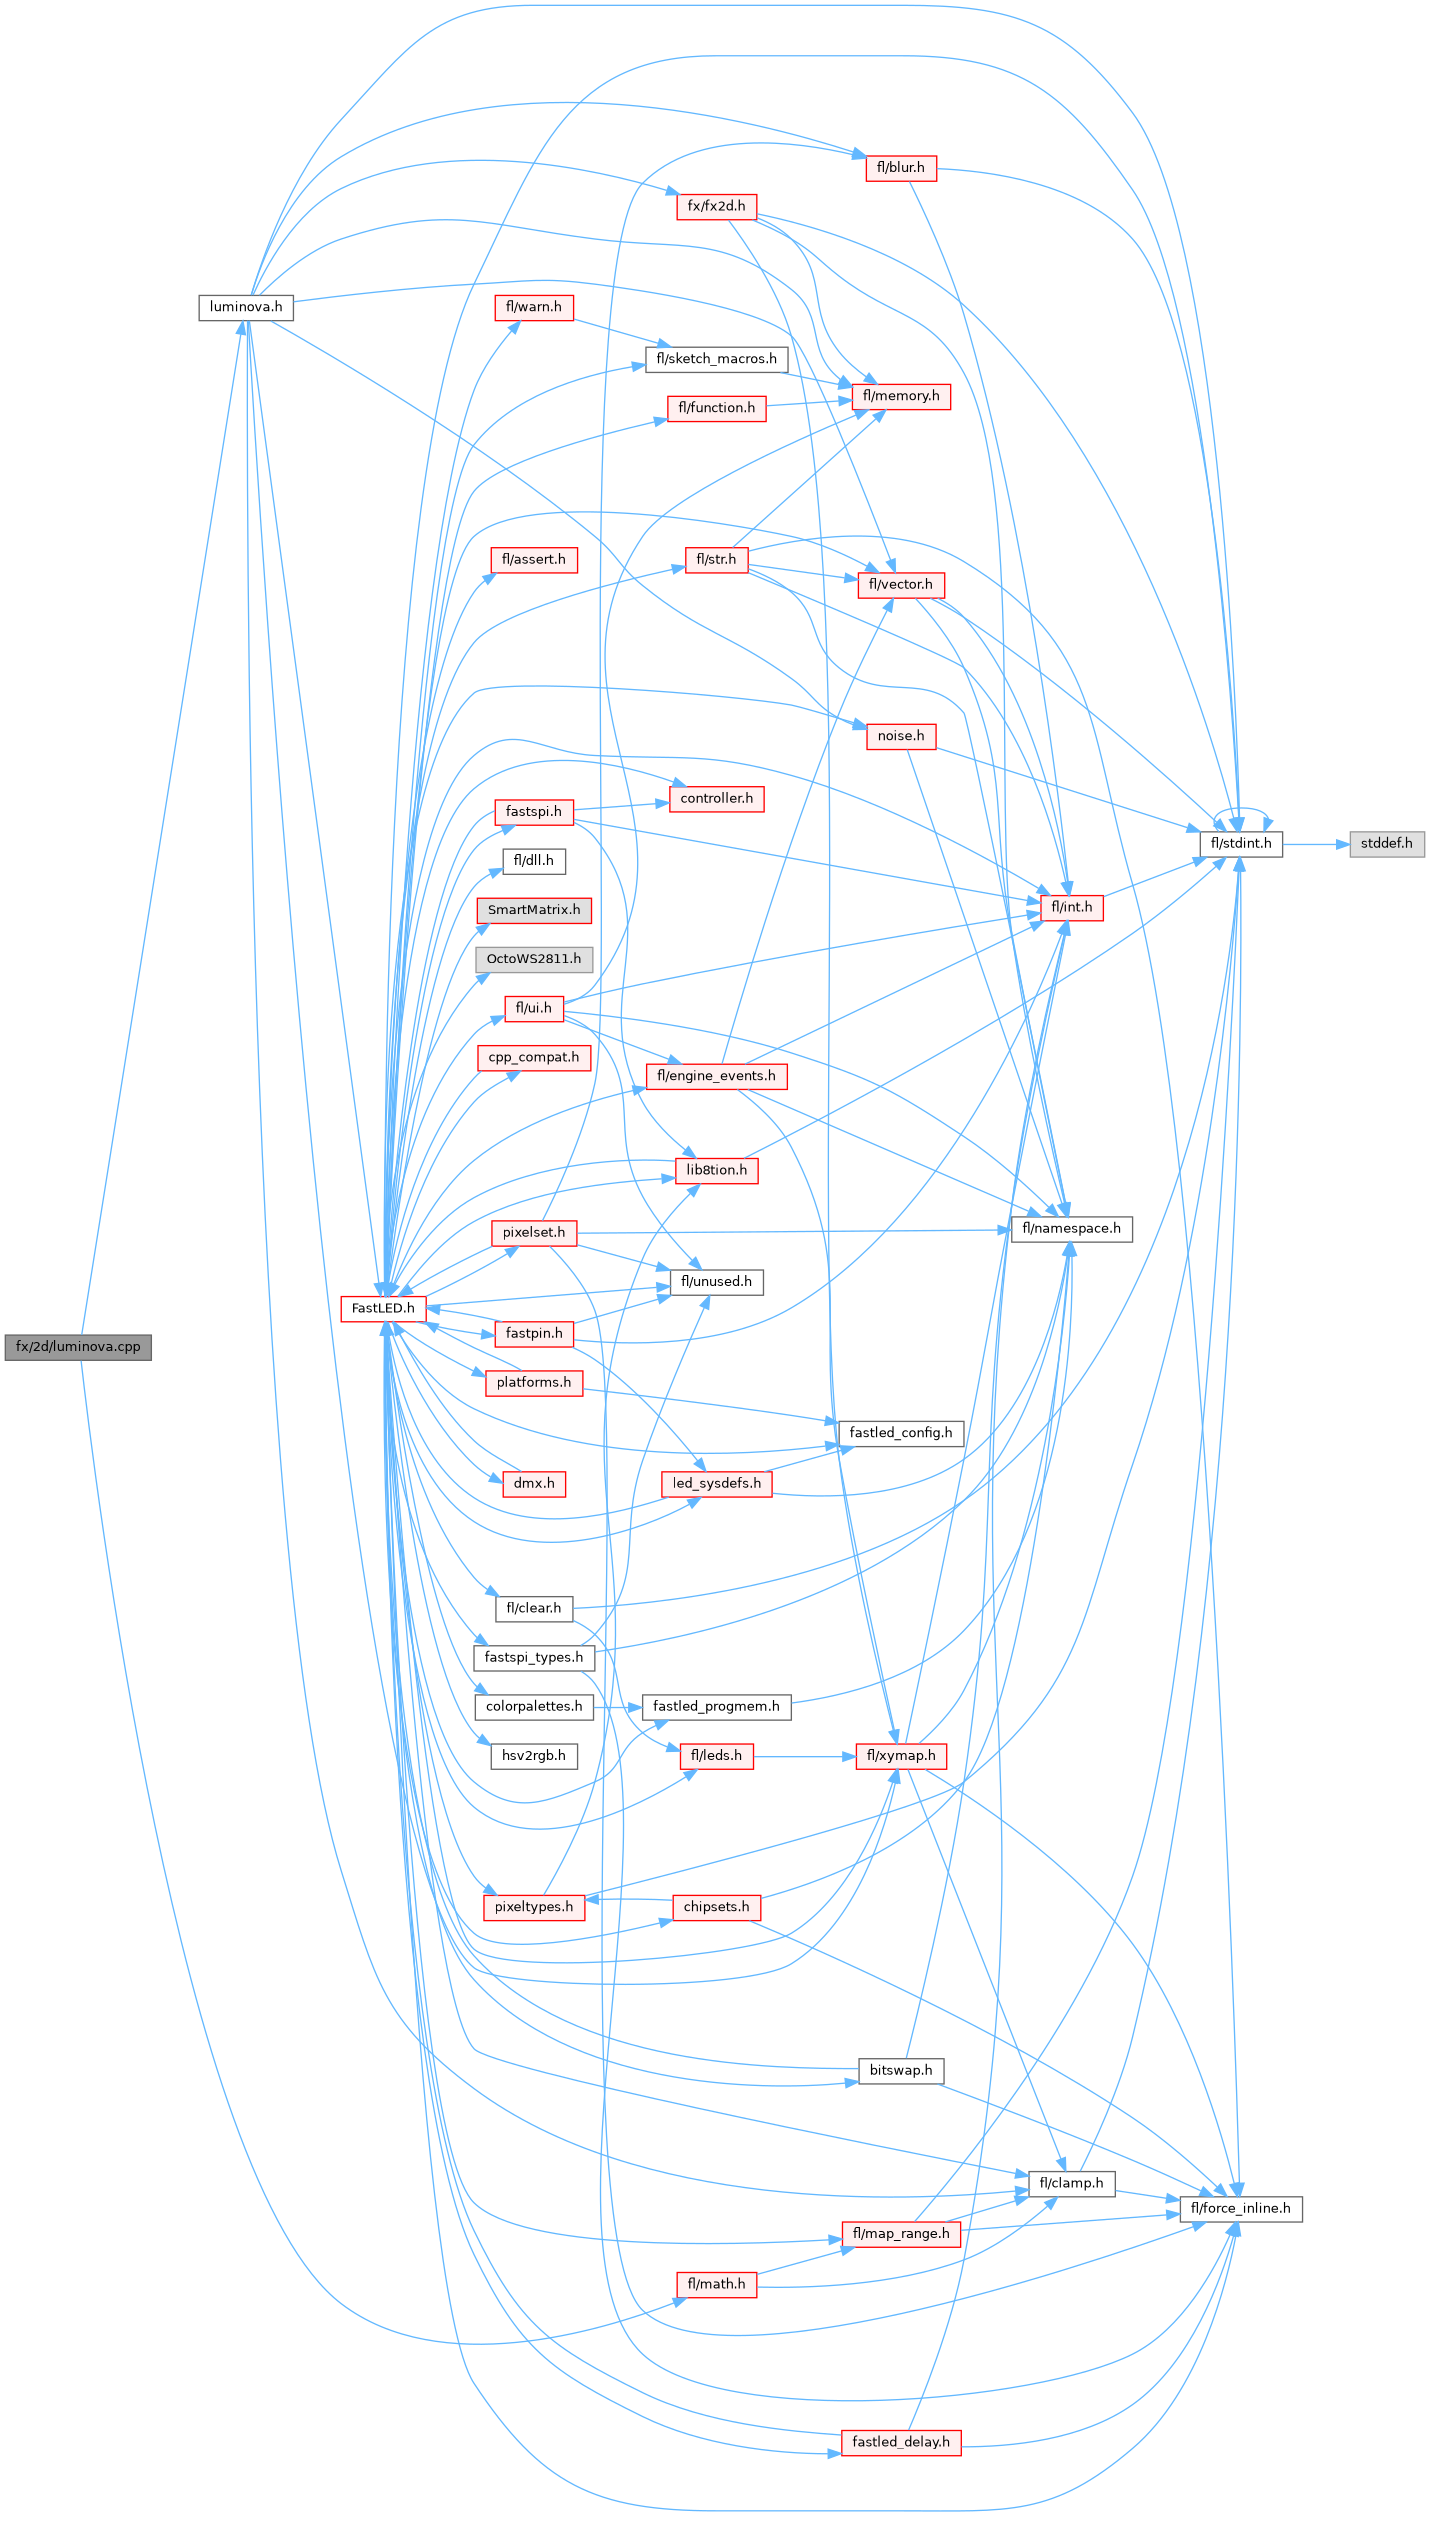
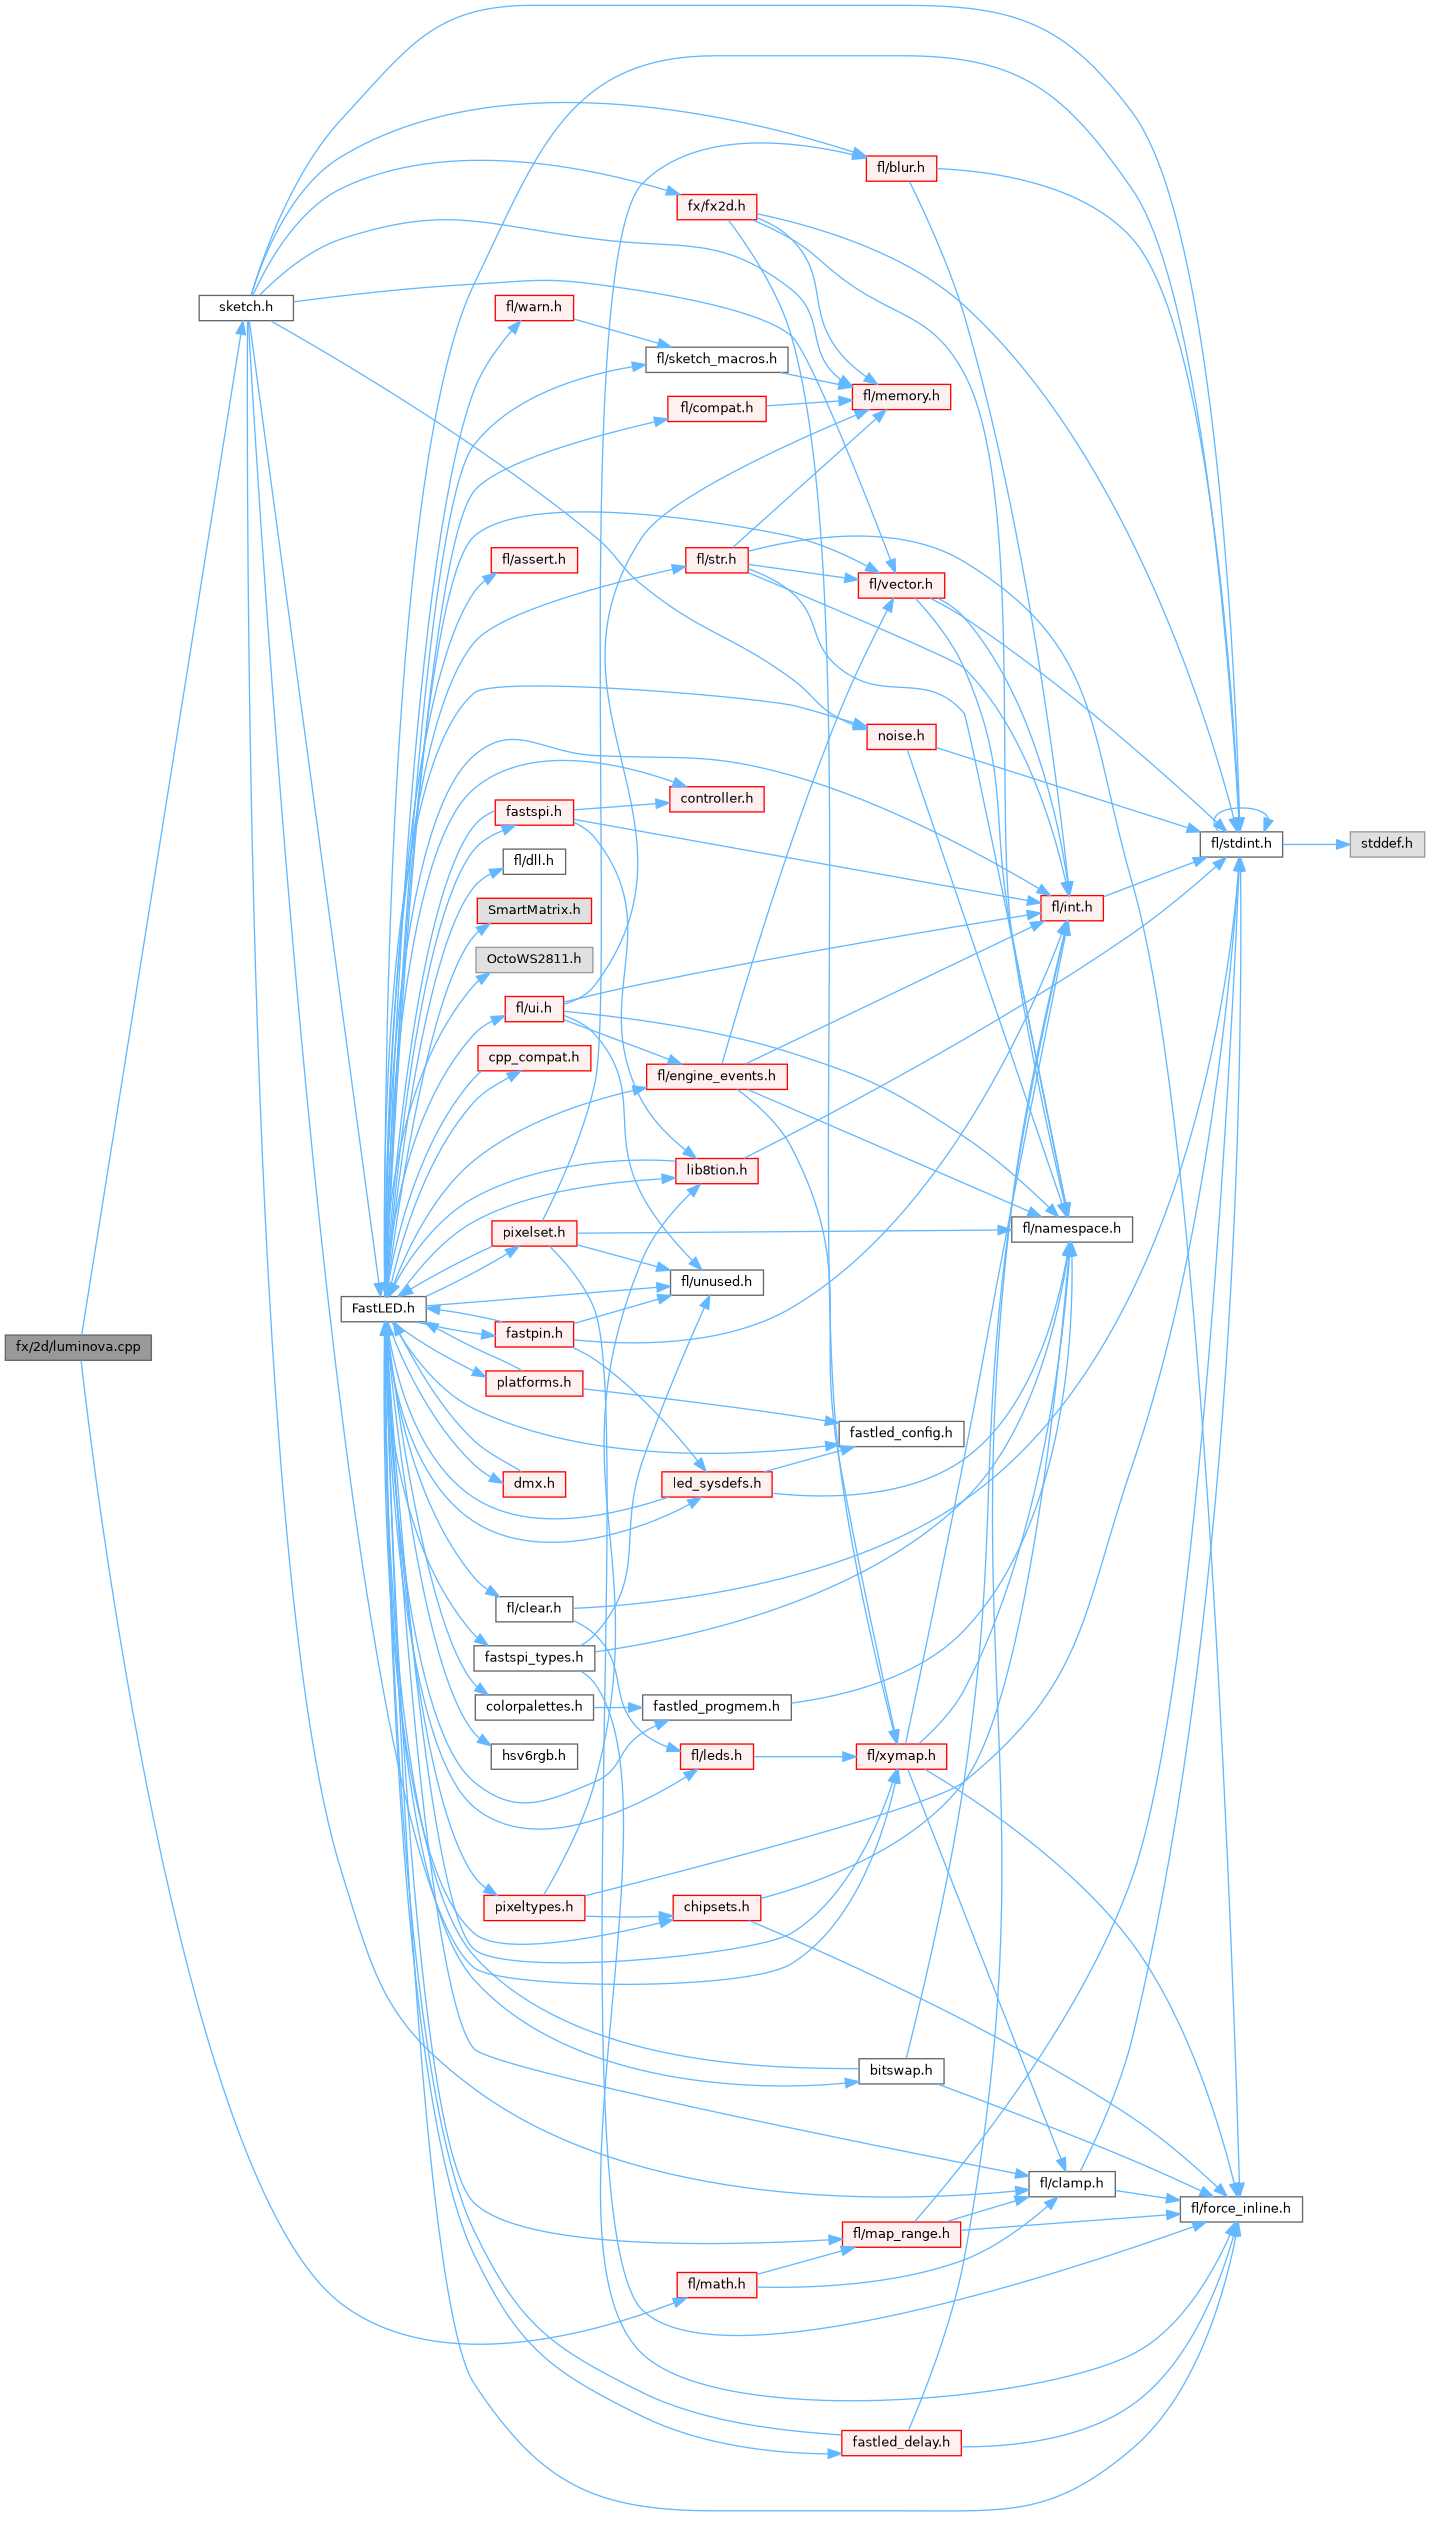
(246, 308) -> (246, 308)
(717, 409) -> (717, 409)
(384, 1309) -> (384, 1309)
(534, 1757) -> (534, 1757)
(635, 1899) -> (628, 1917)
